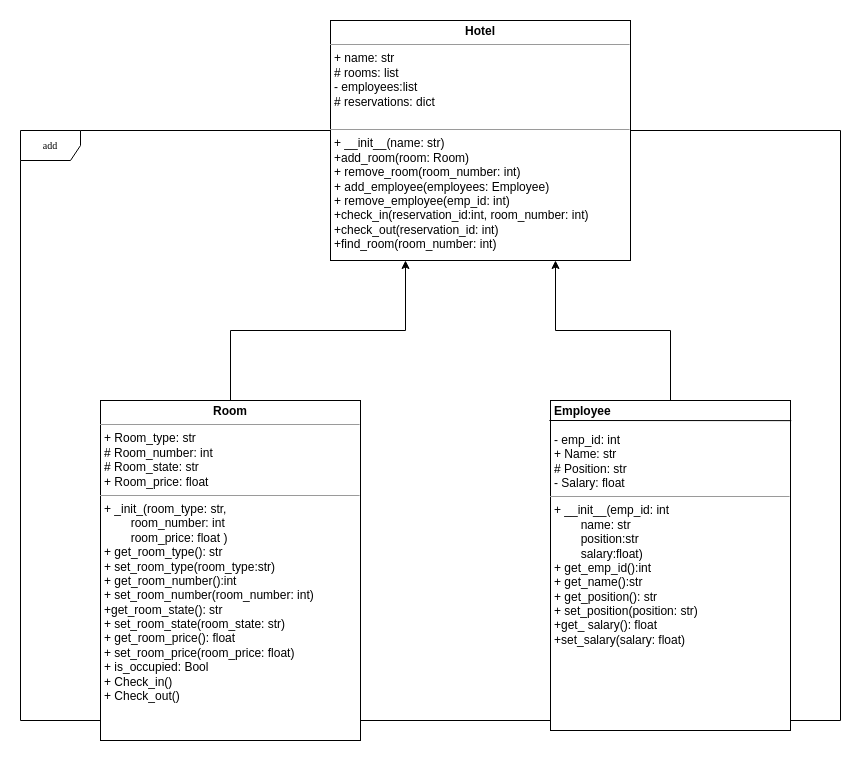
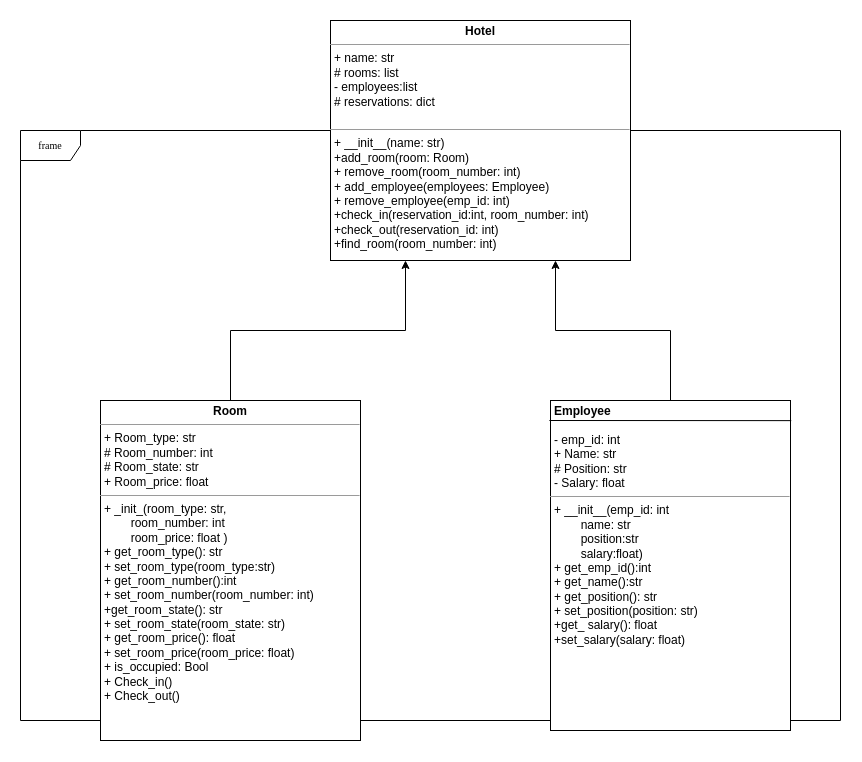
(51, 146) -> (51, 146)
